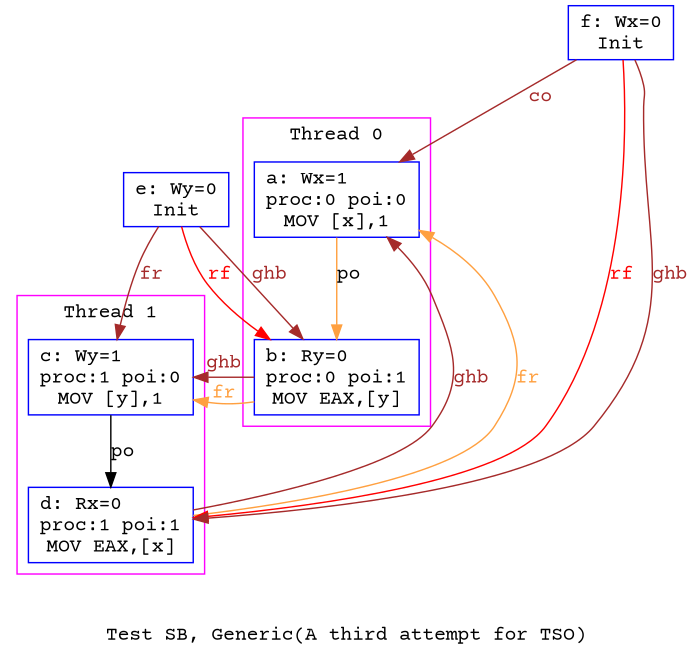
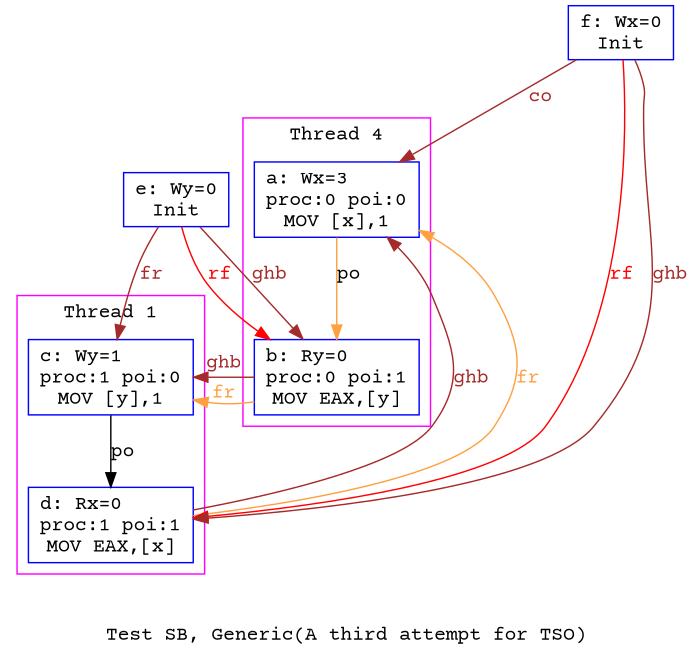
(337, 134) -> (337, 134)
(337, 200) -> (337, 200)
